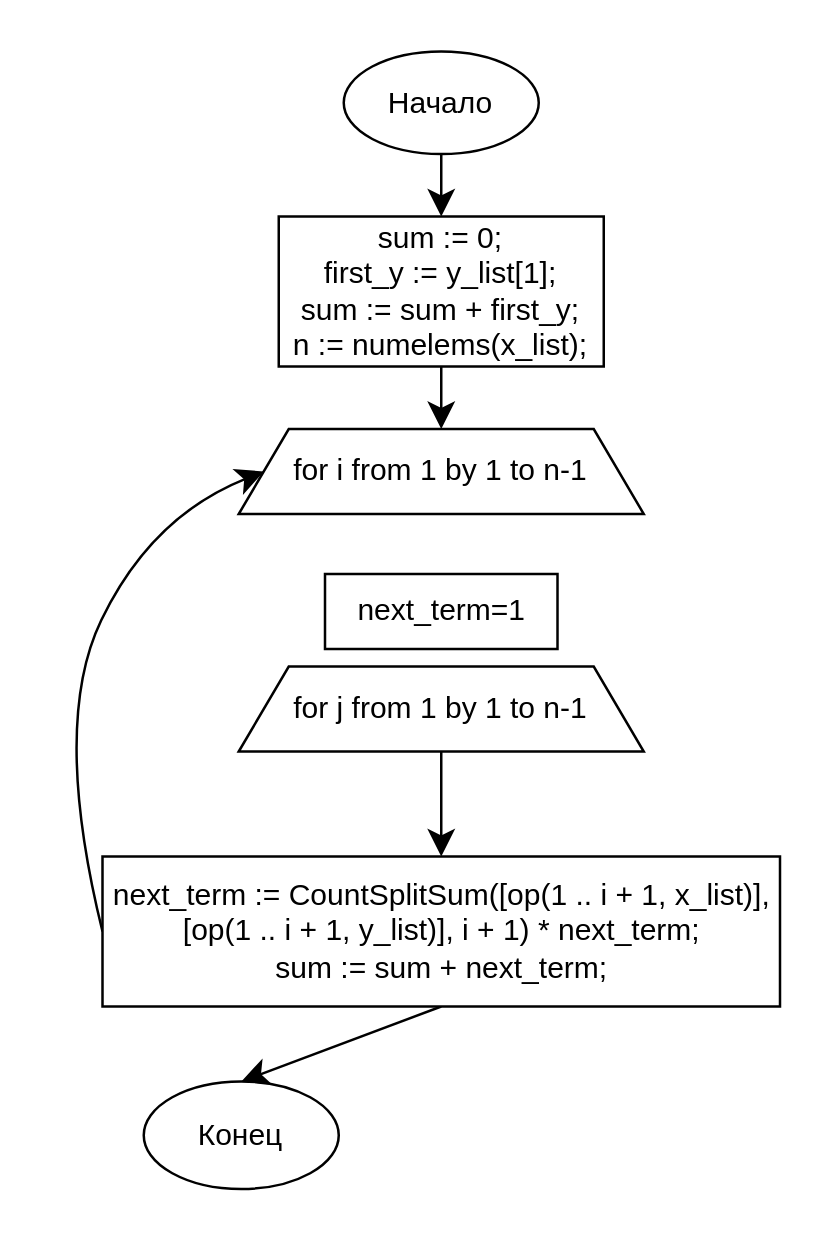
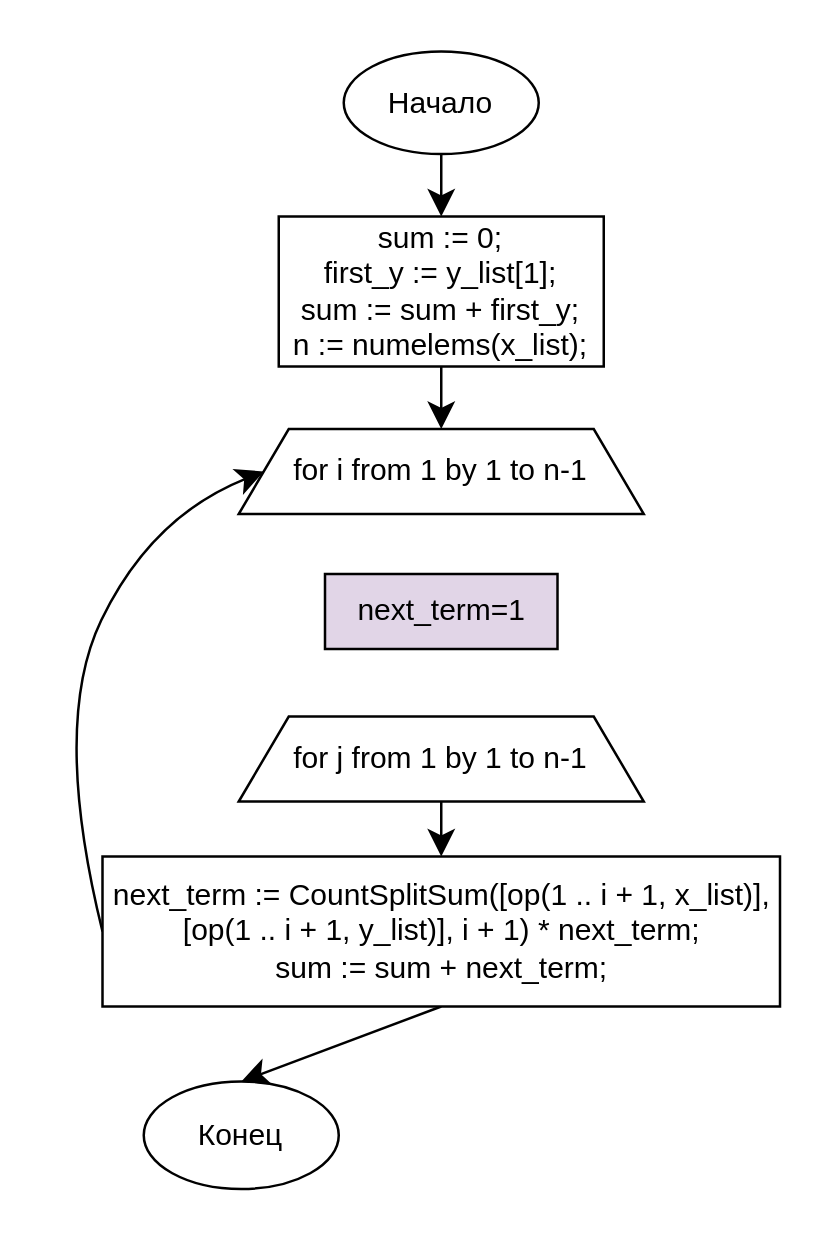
(441, 611) -> (441, 611)
(441, 709) -> (441, 759)
